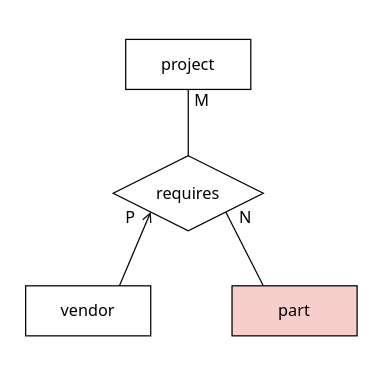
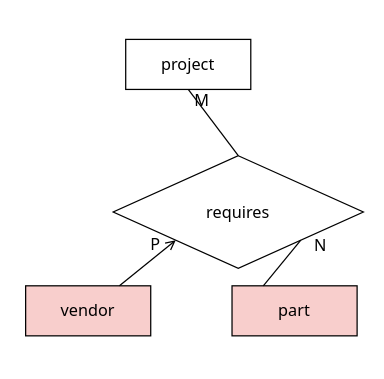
(188, 193) -> (238, 212)
(88, 311) -> (88, 311)
